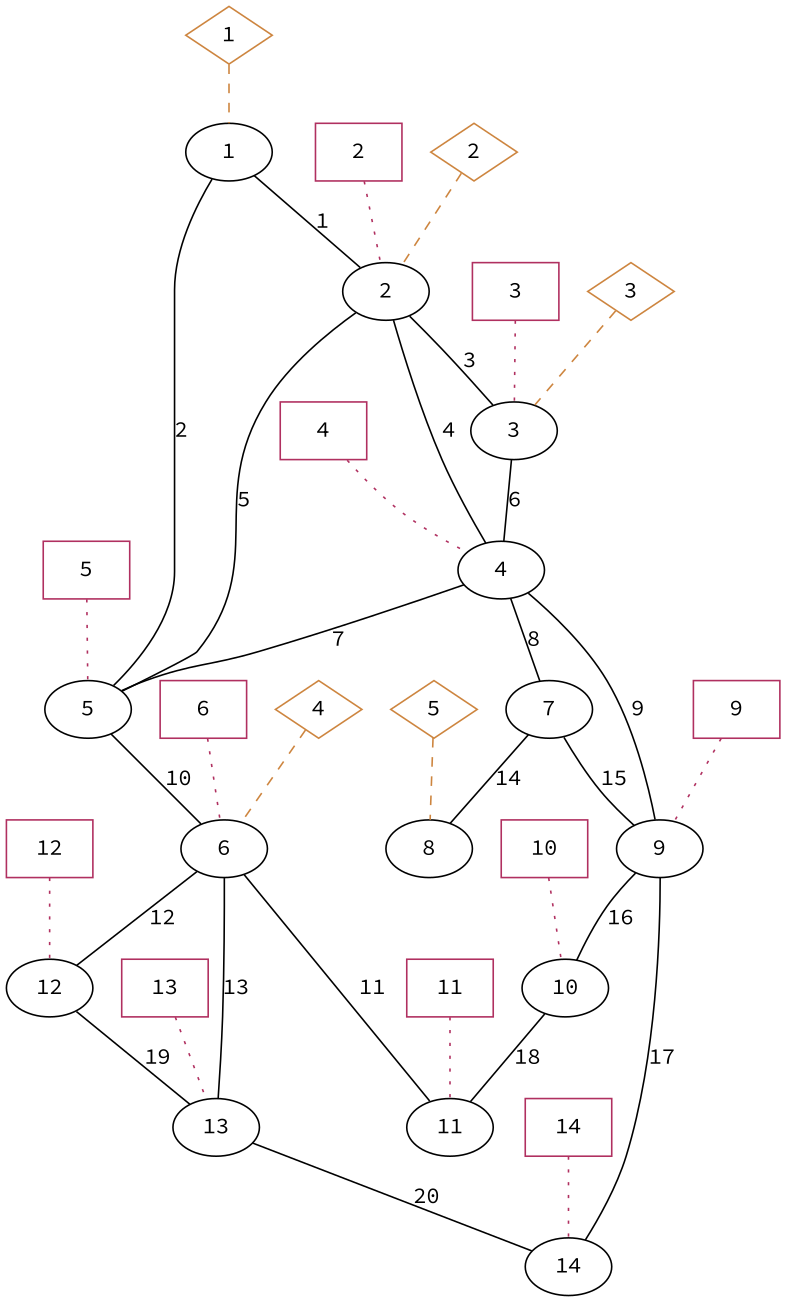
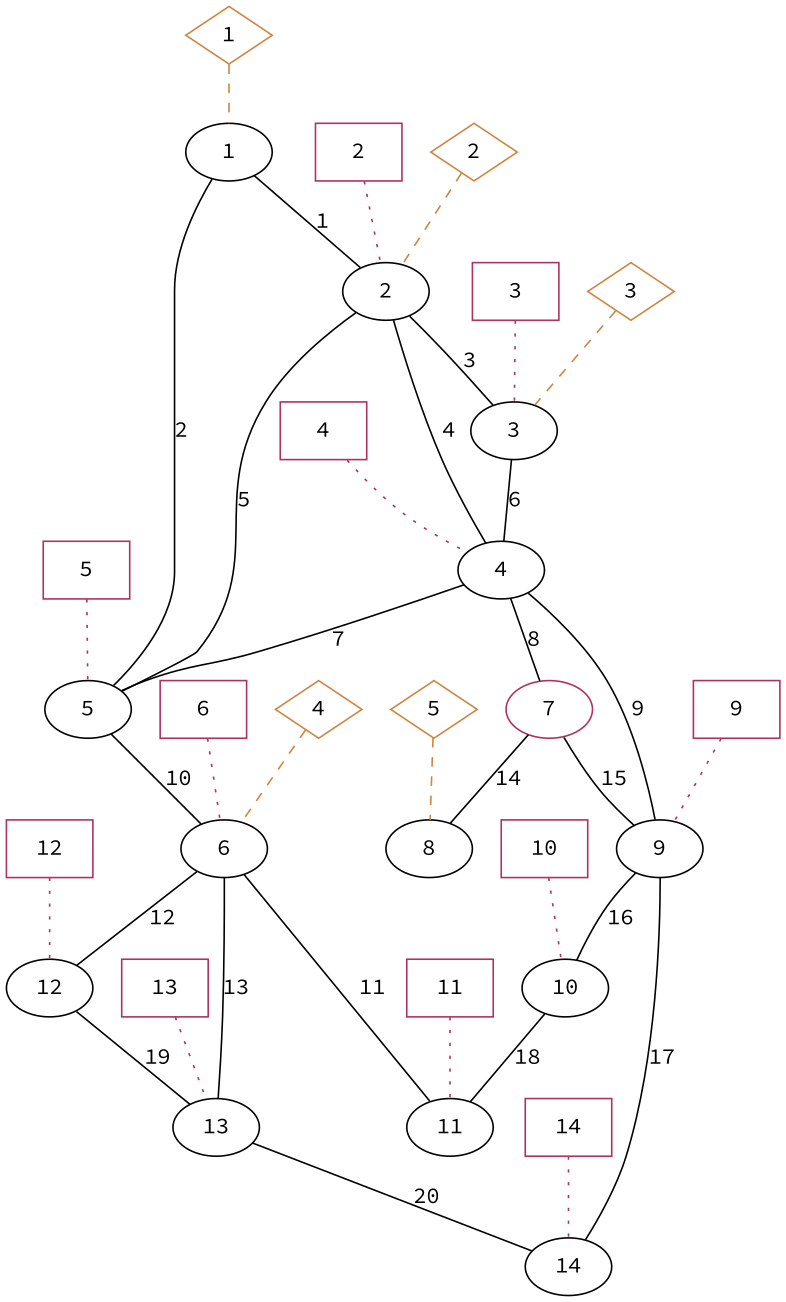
(549, 709) -> (549, 709)
